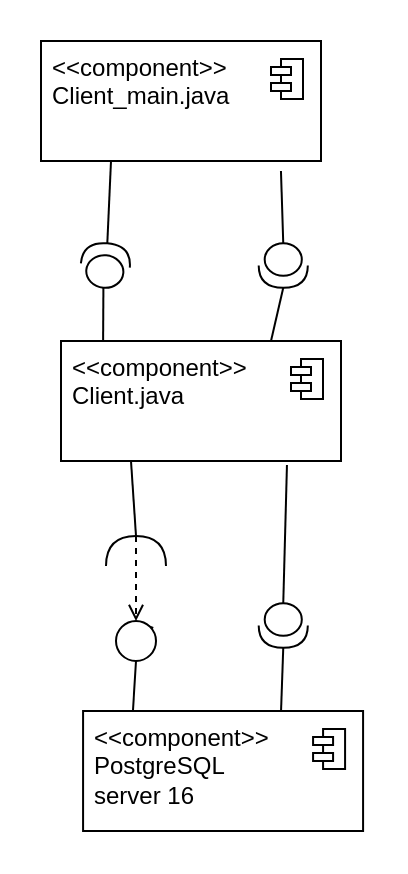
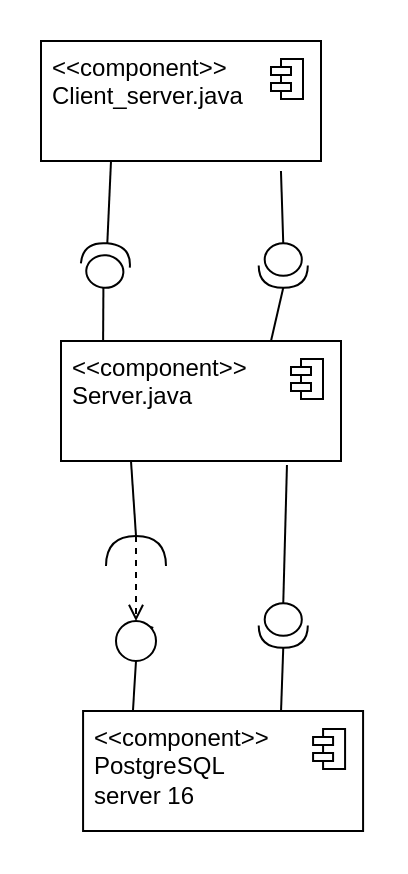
(148, 84) -> (165, 84)
(160, 384) -> (160, 384)
